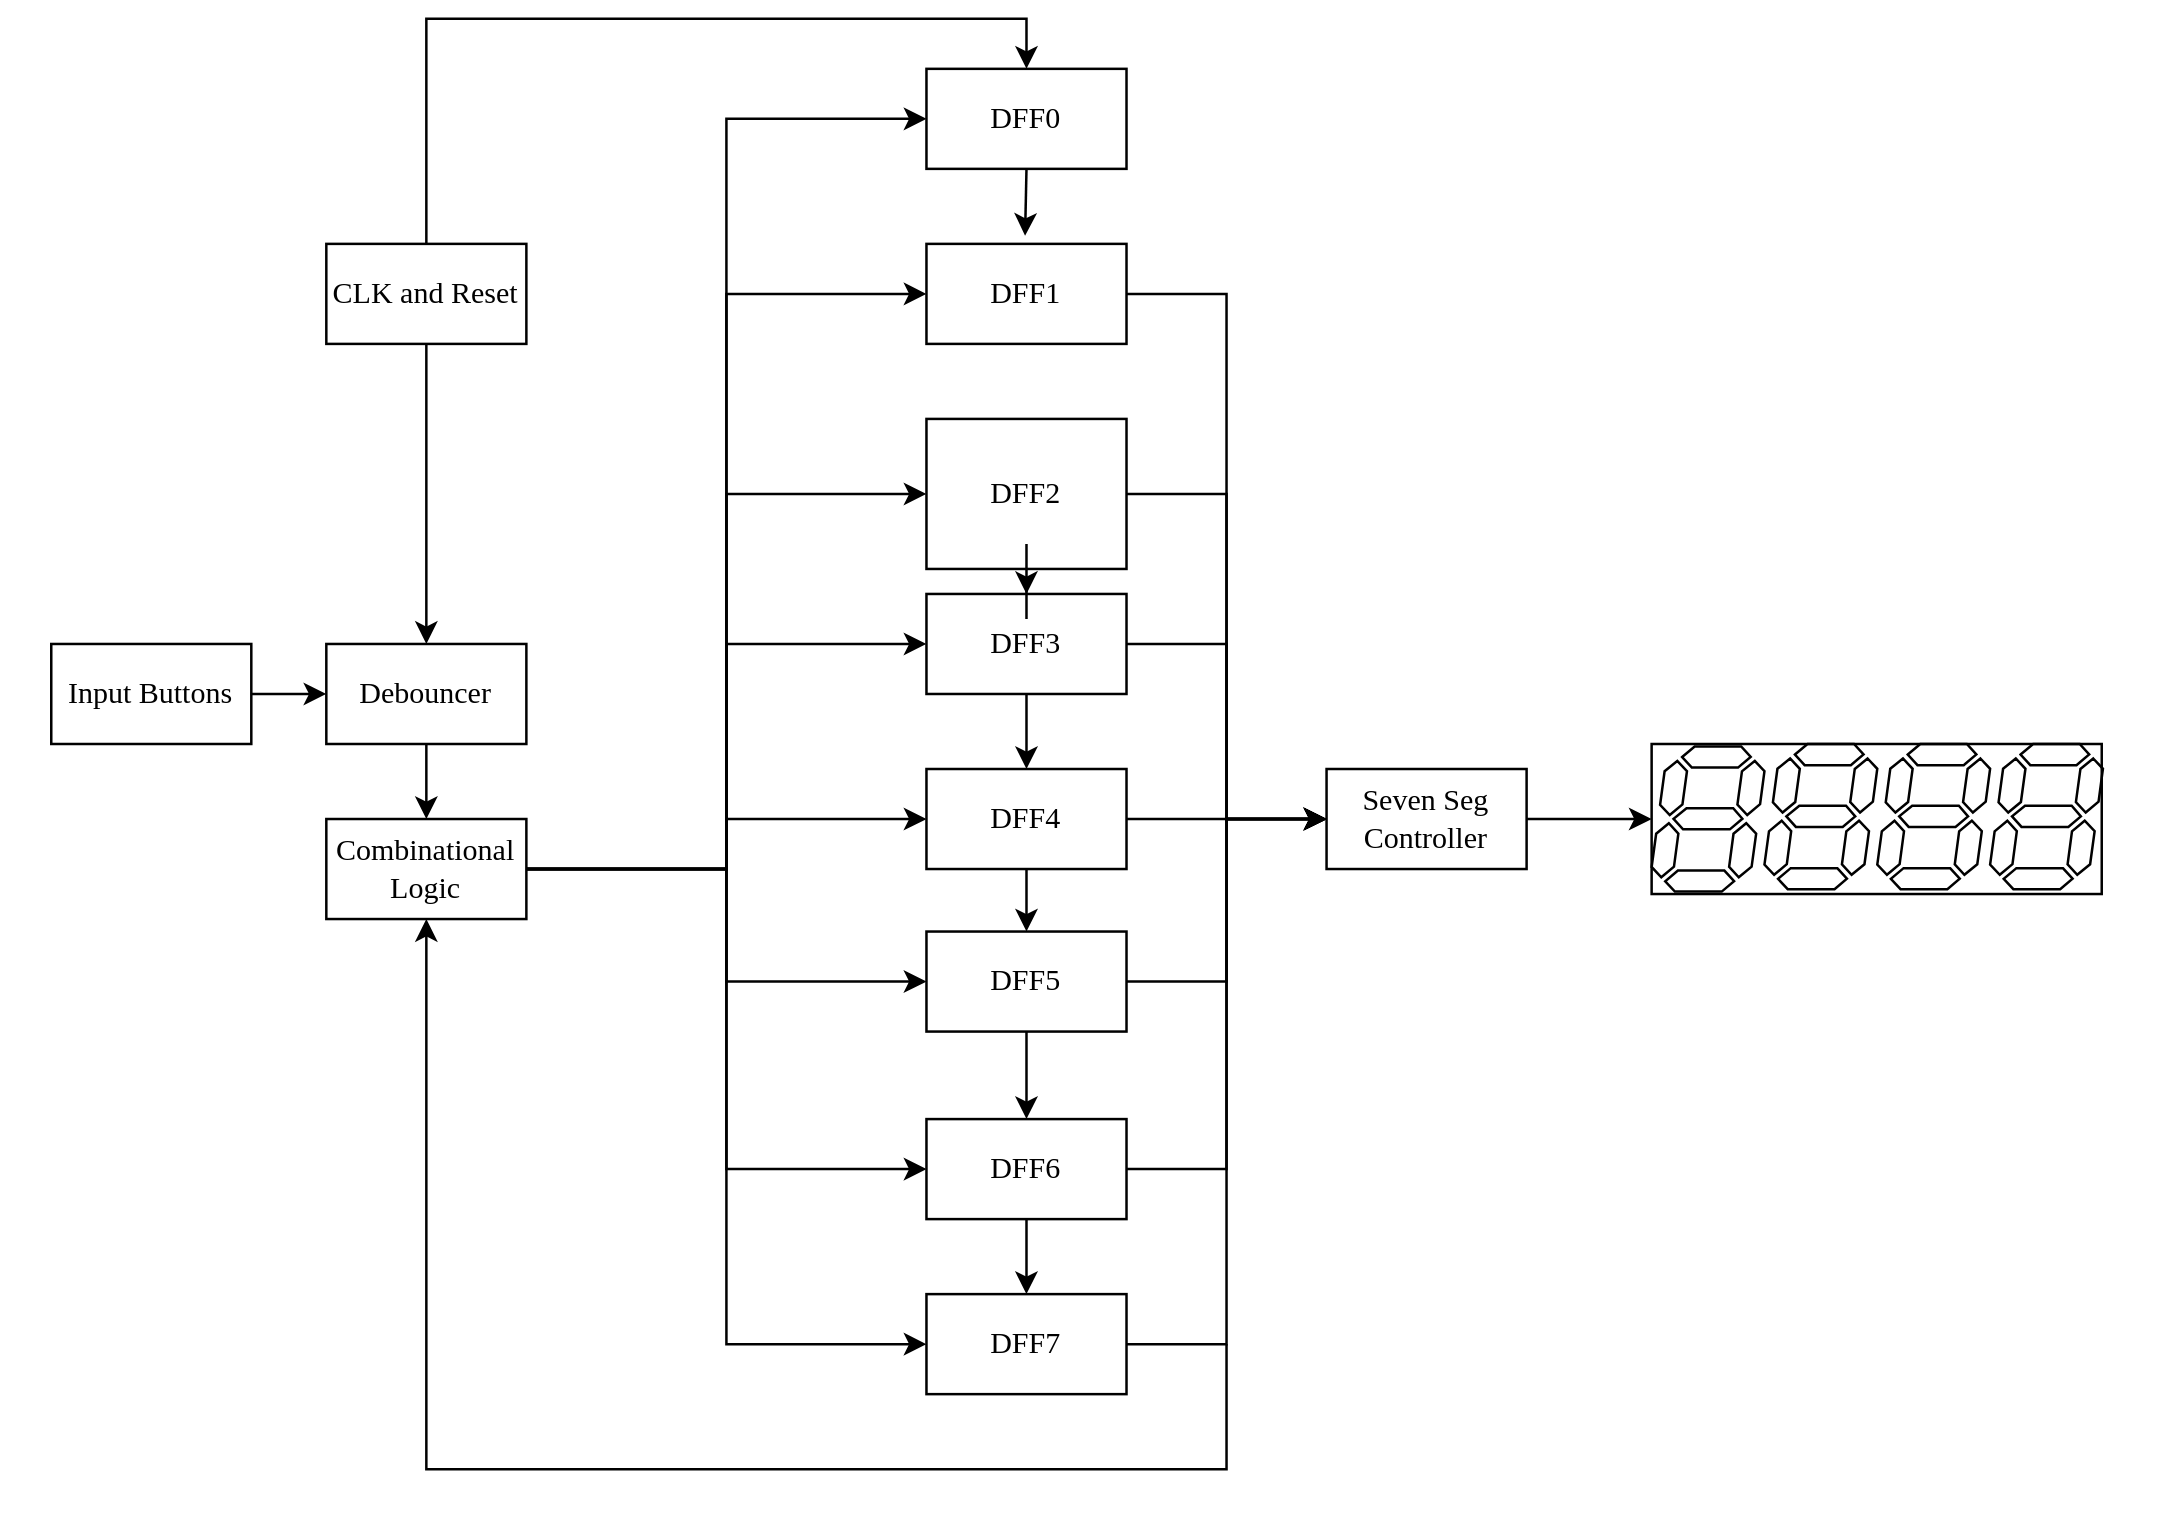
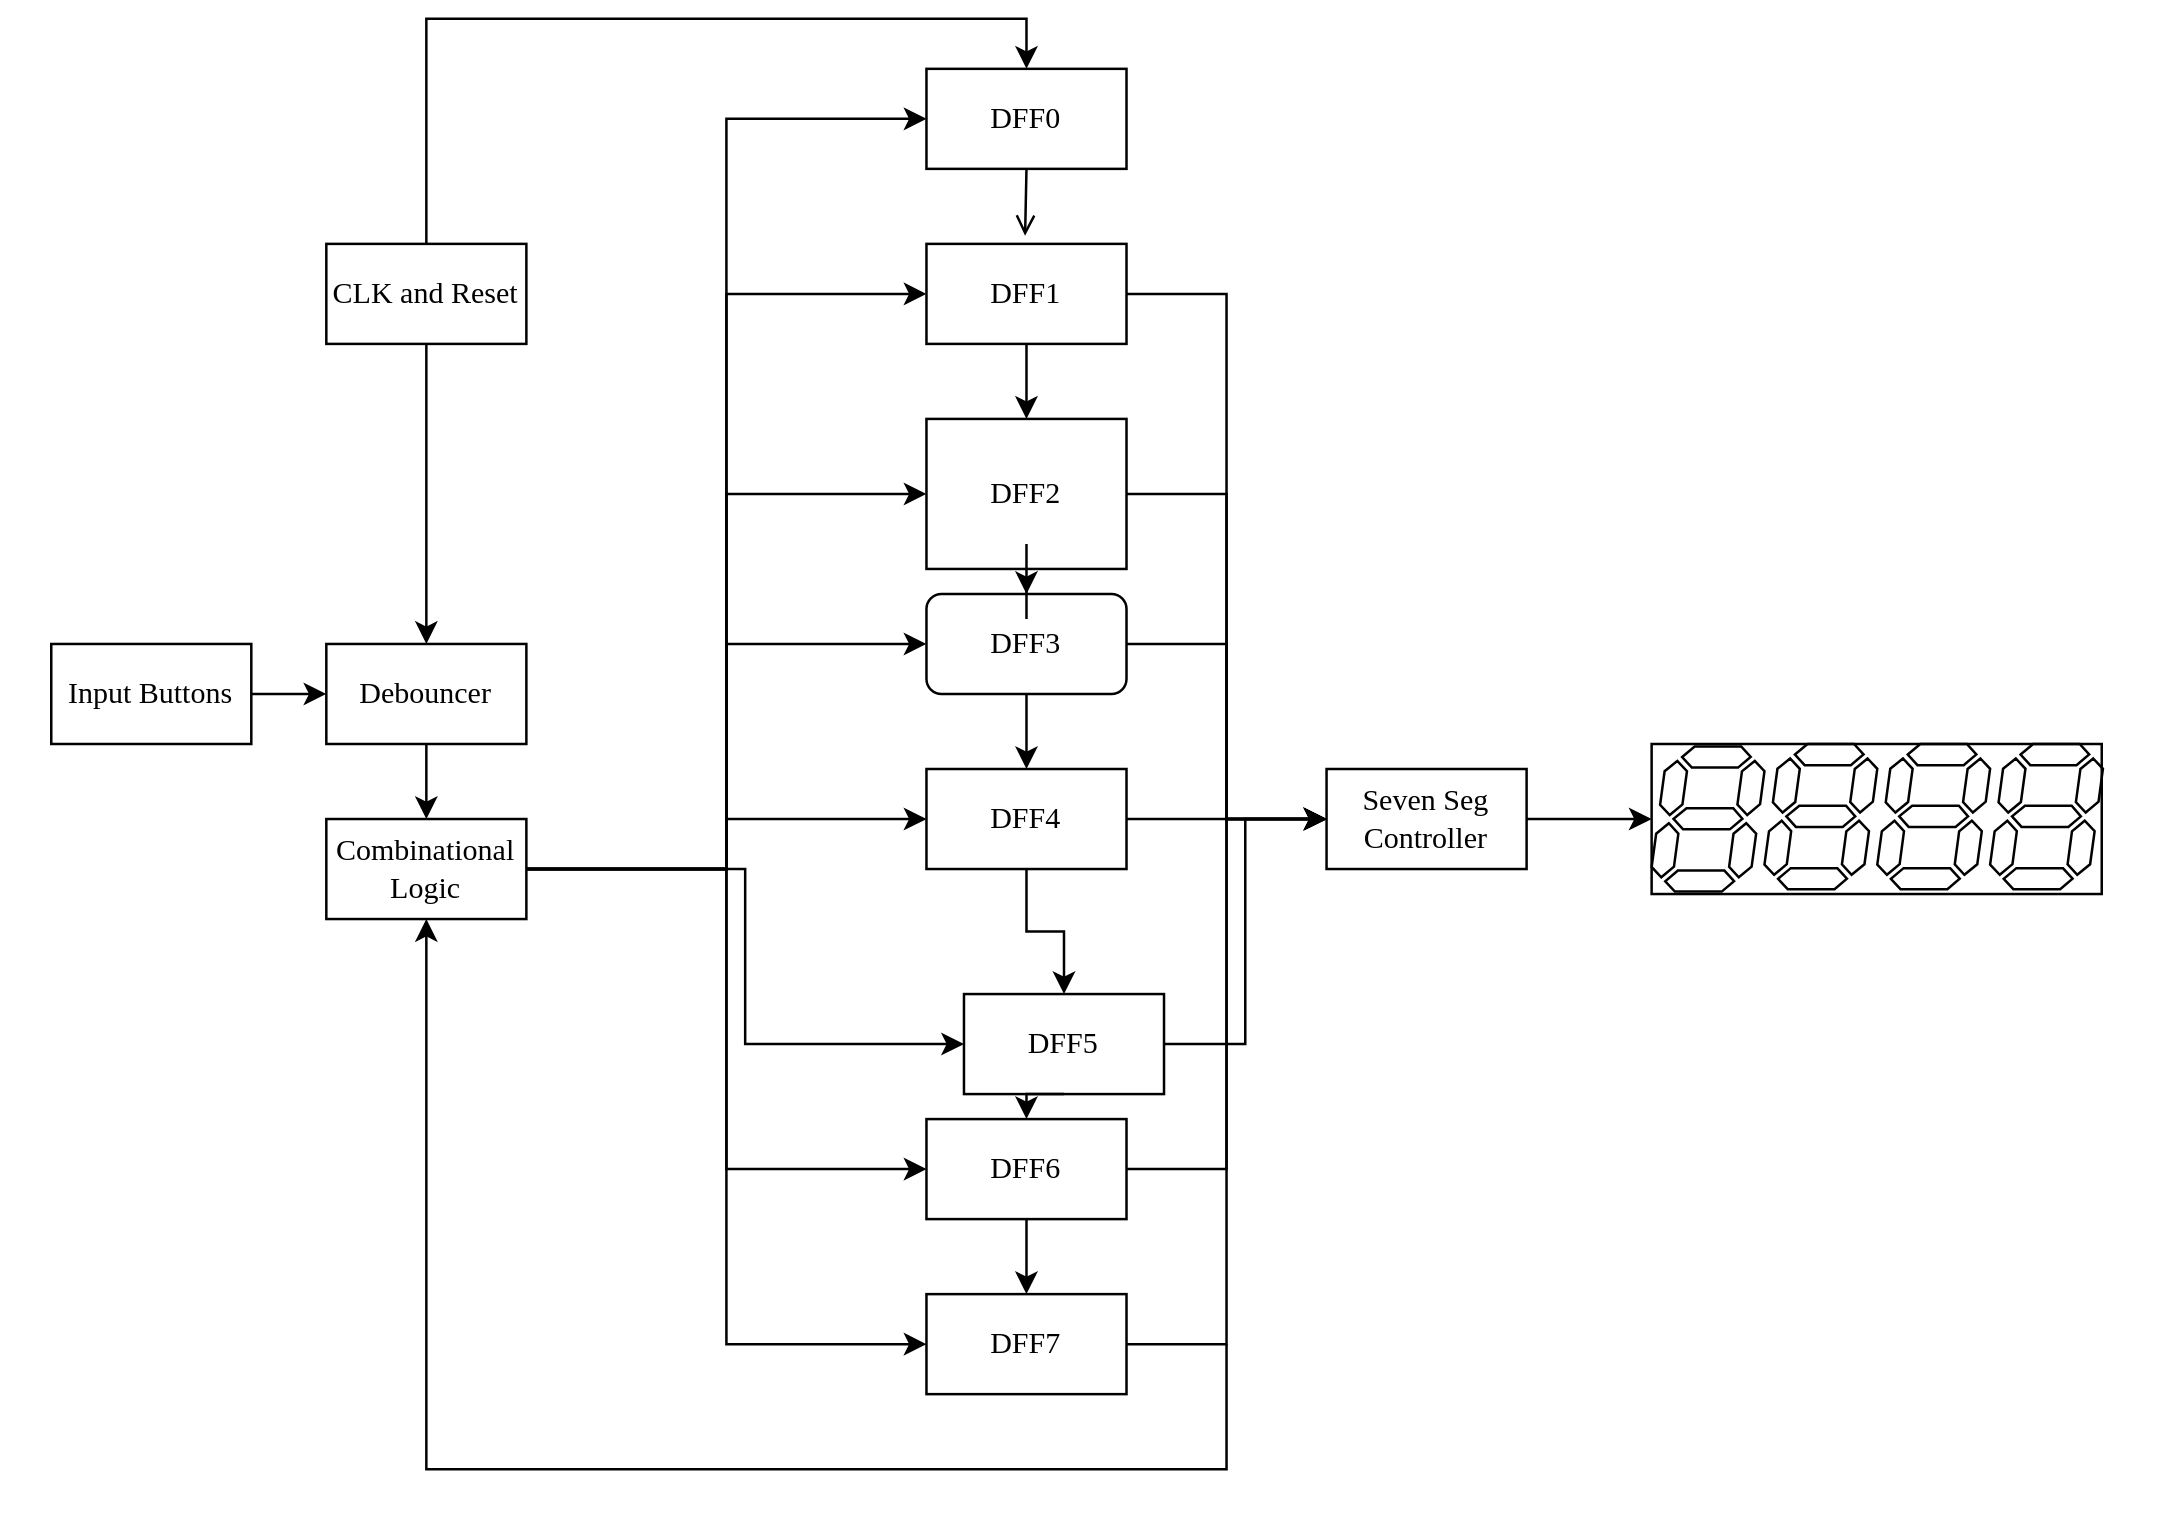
(1025, 217) -> (1025, 221)
none -> (1026, 373)
(1026, 644) -> (1026, 644)
(1026, 981) -> (1064, 1044)
